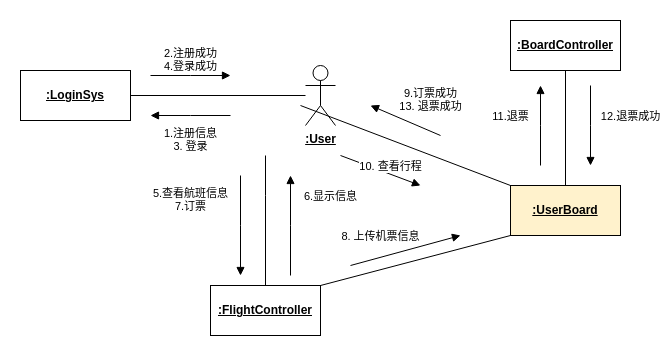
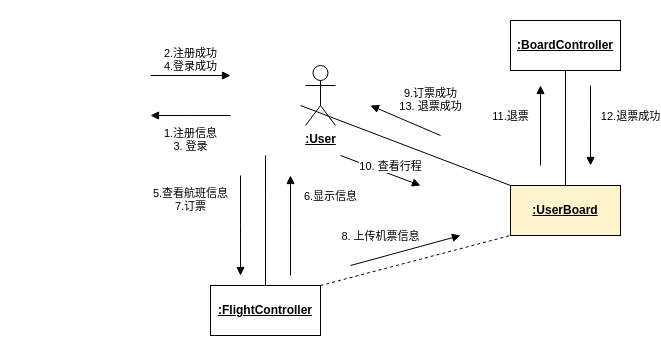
(76, 96) -> none
(218, 96) -> none
(416, 260) -> (416, 260)
